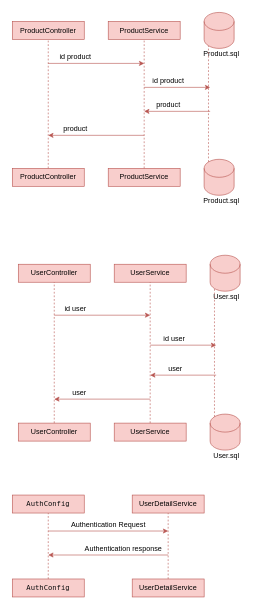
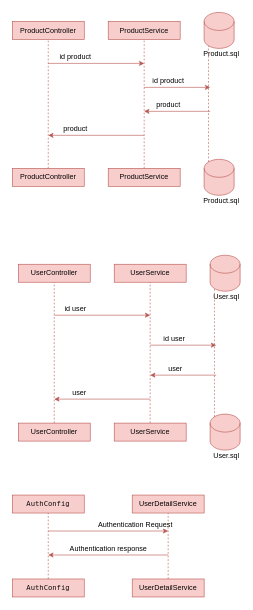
(108, 525) -> (135, 525)
(123, 549) -> (108, 549)
